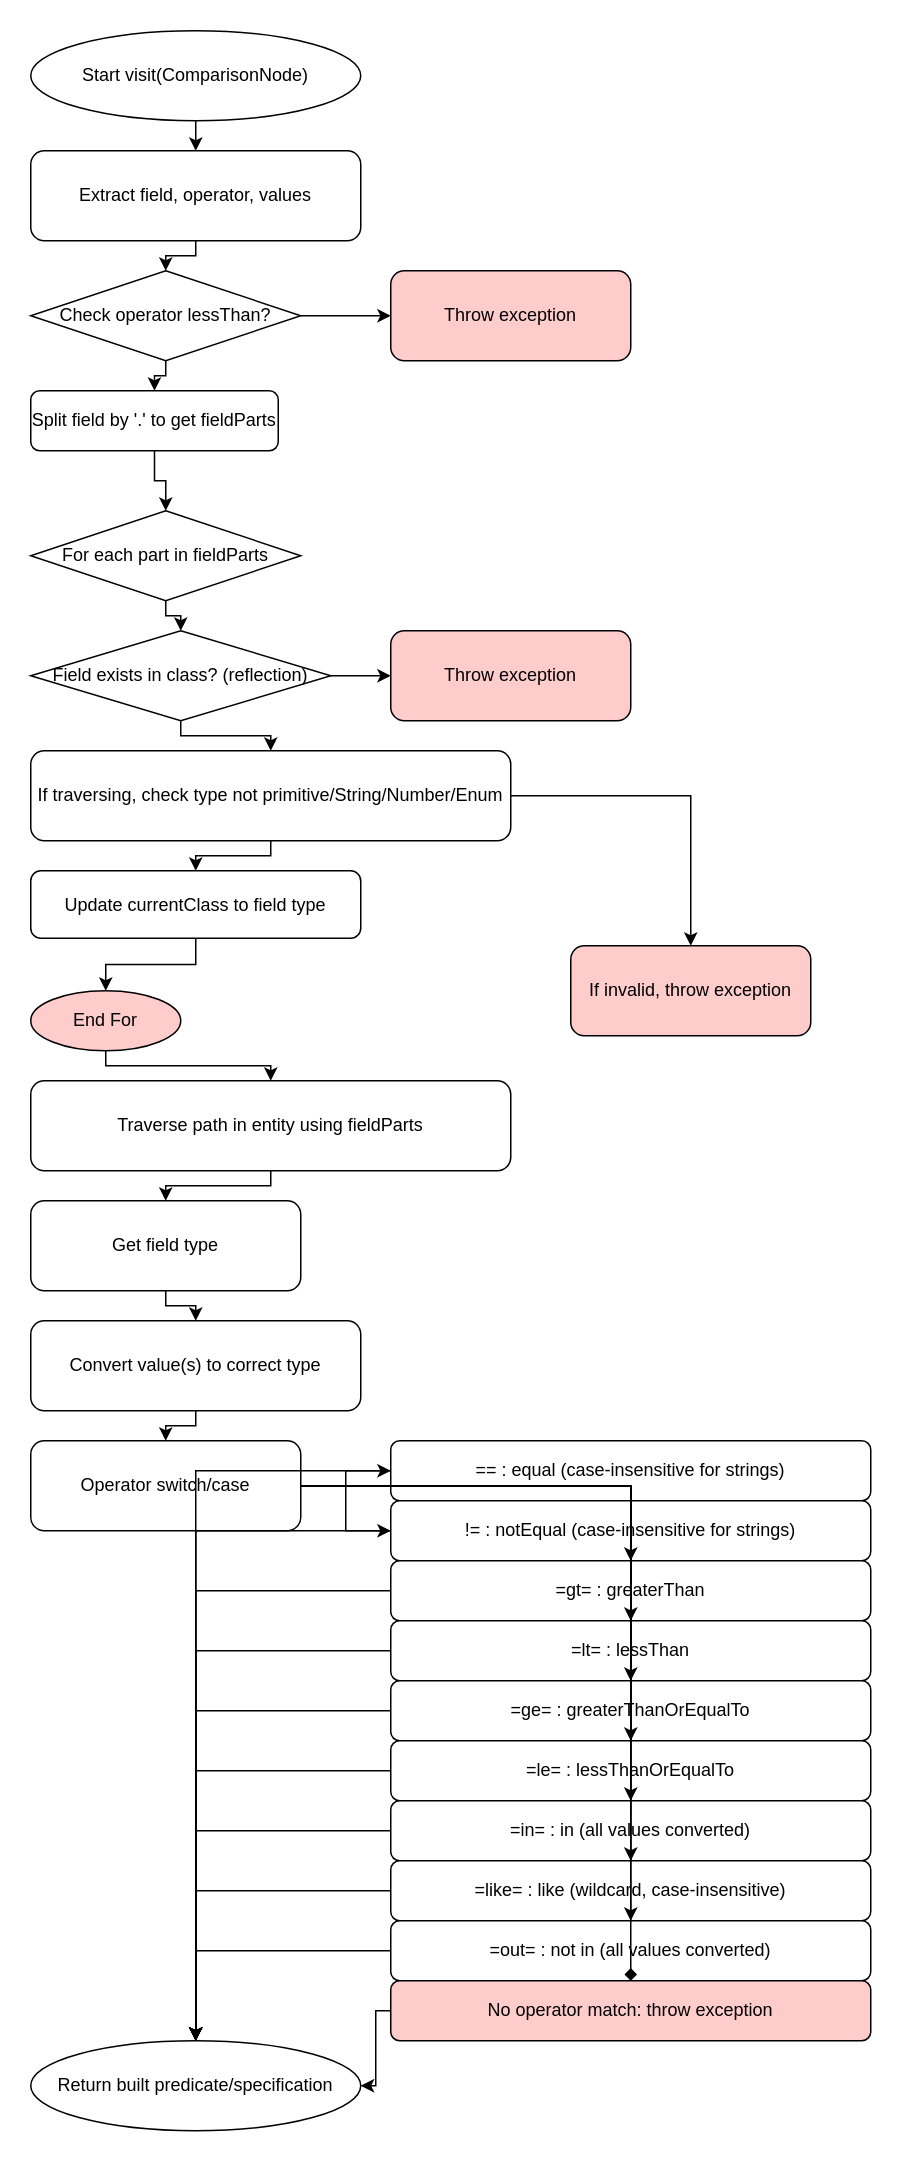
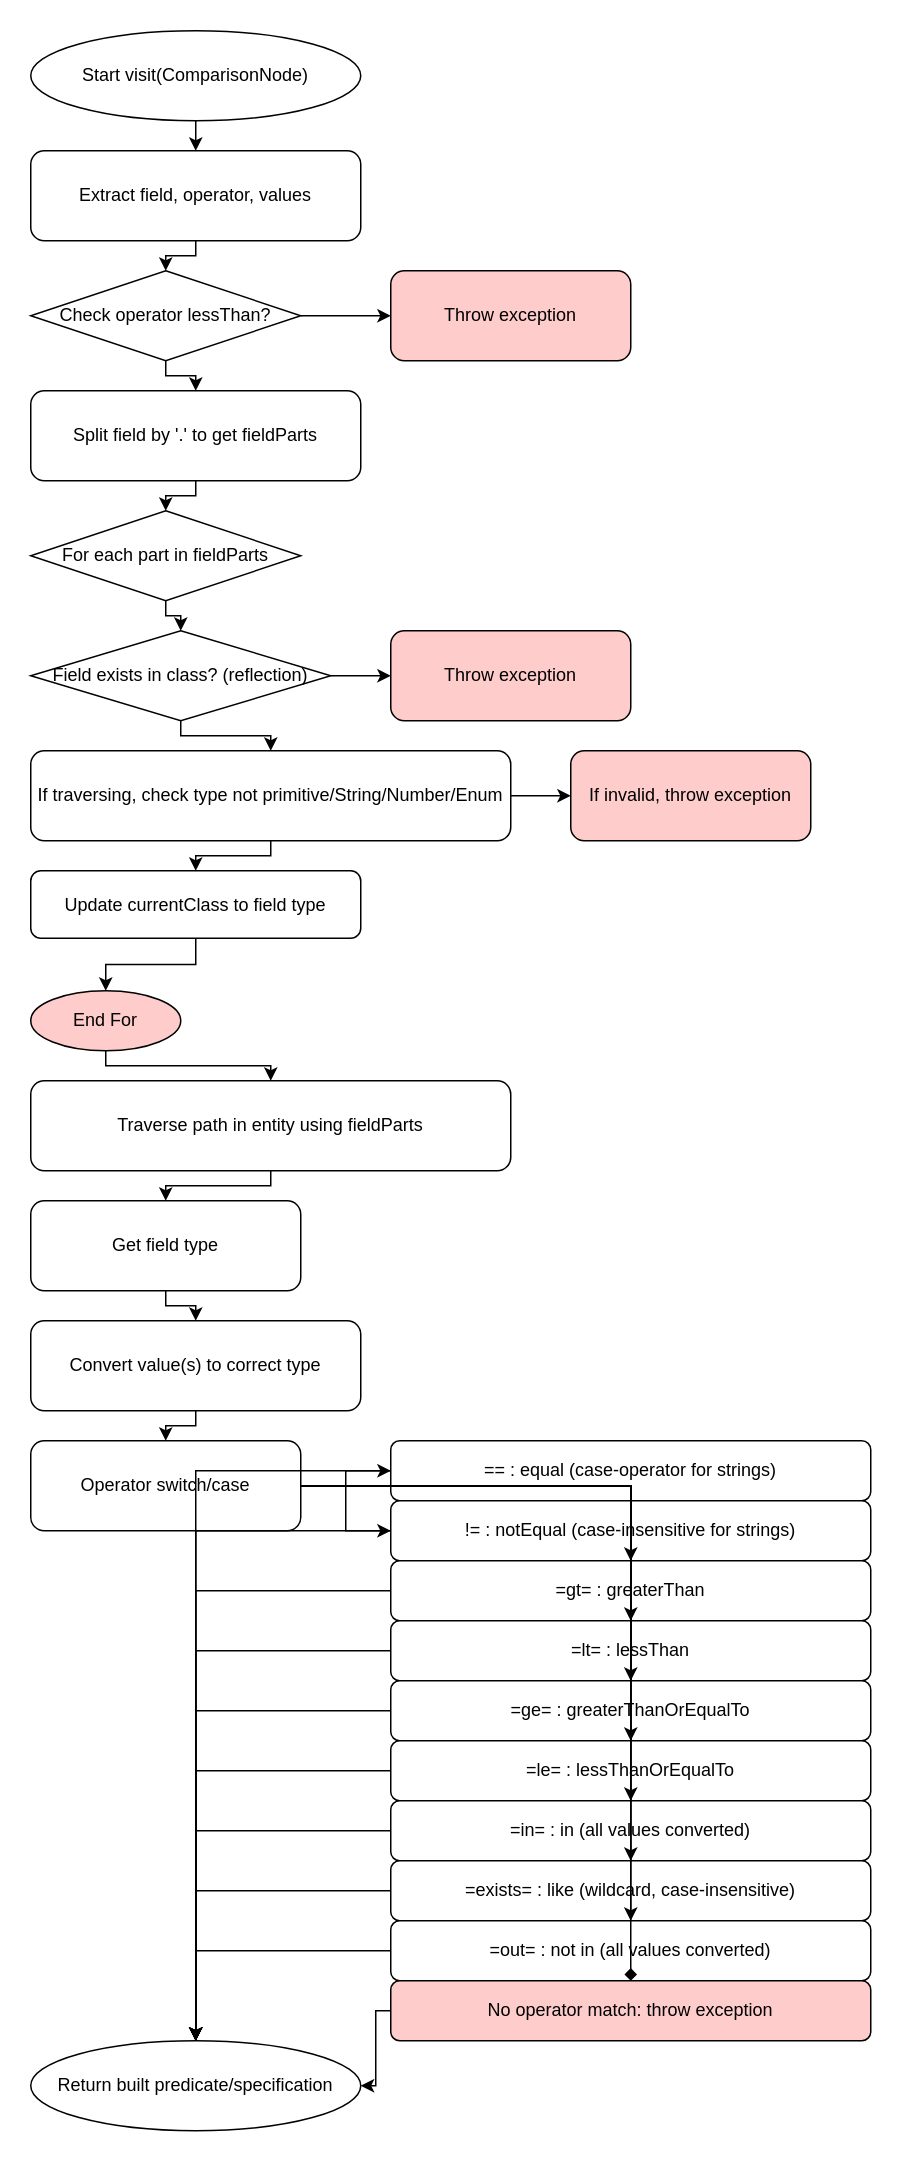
(155, 421) -> (196, 436)
(691, 991) -> (691, 796)
(631, 1471) -> (631, 1471)
(631, 1891) -> (631, 1891)
